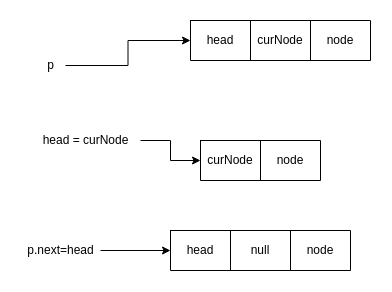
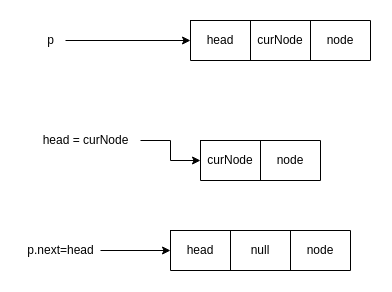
(51, 66) -> (51, 41)
